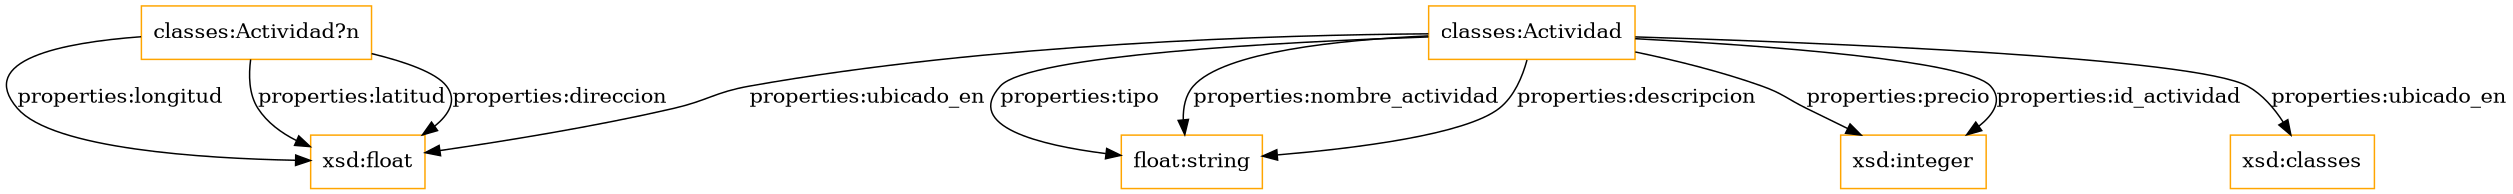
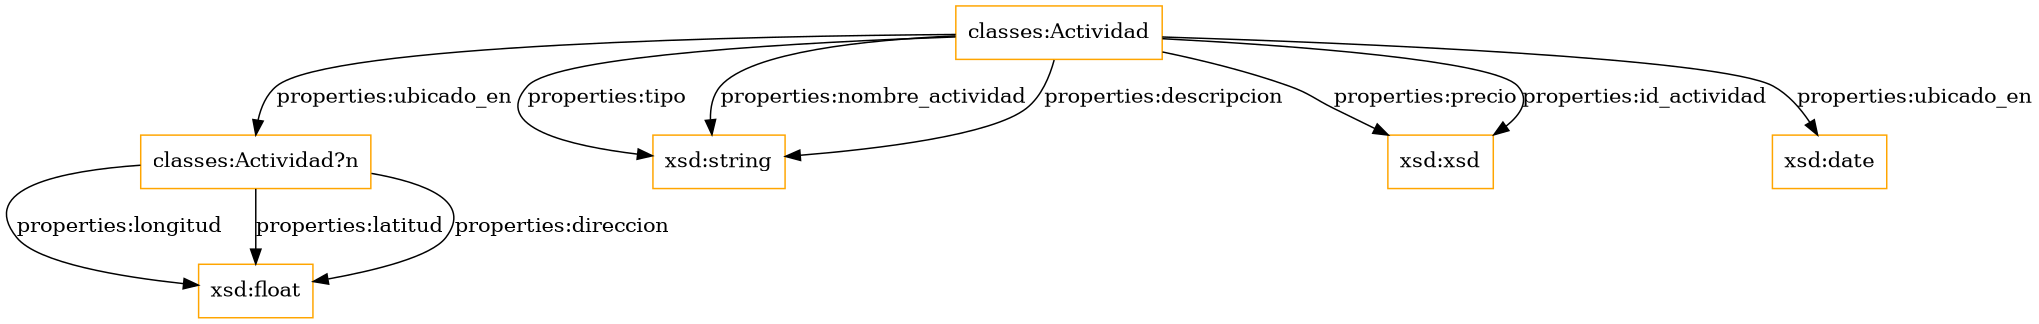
(930, 61) -> (594, 44)
(1192, 162) -> (719, 162)
(1913, 162) -> (1441, 162)
(2302, 162) -> (1830, 162)
